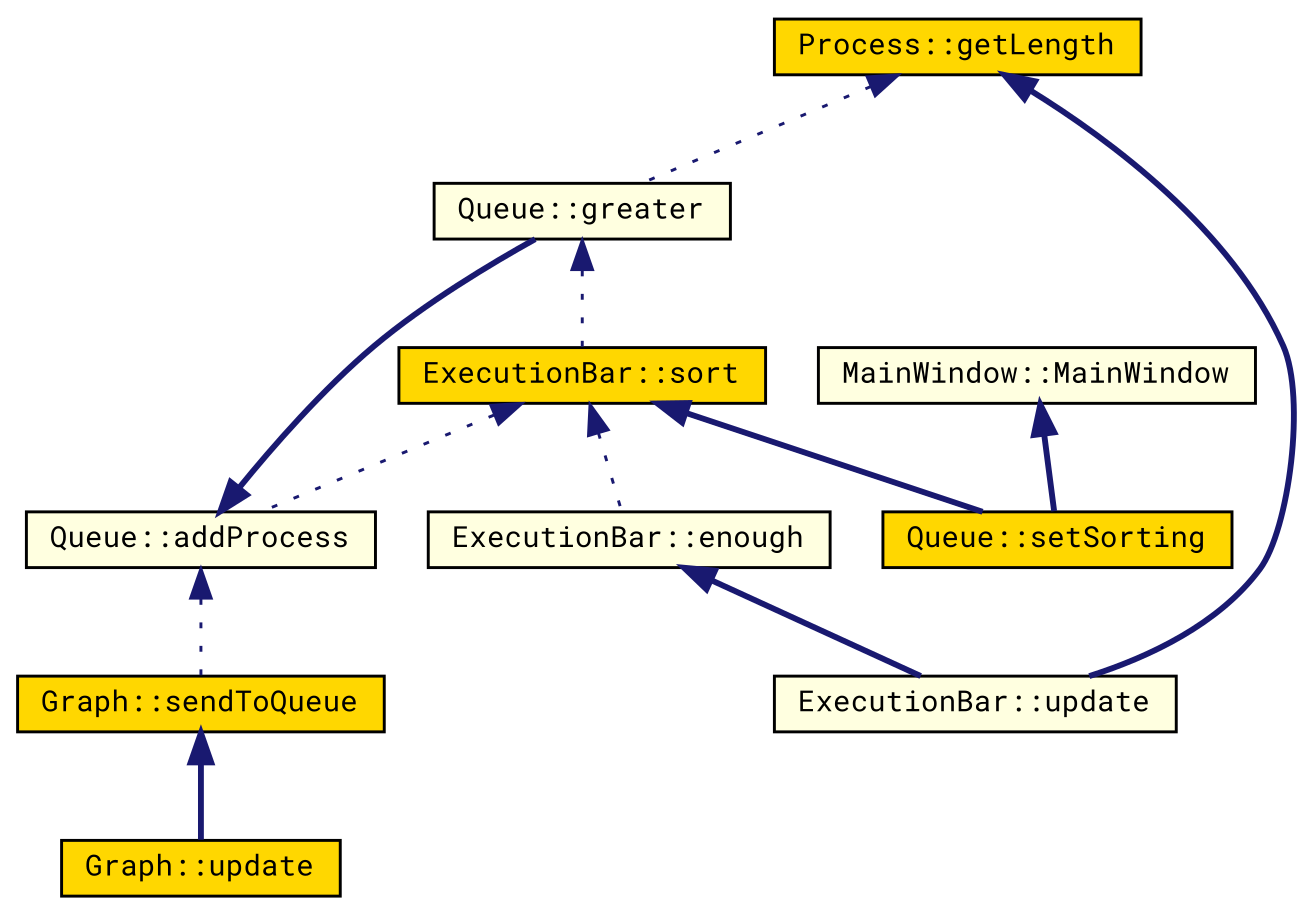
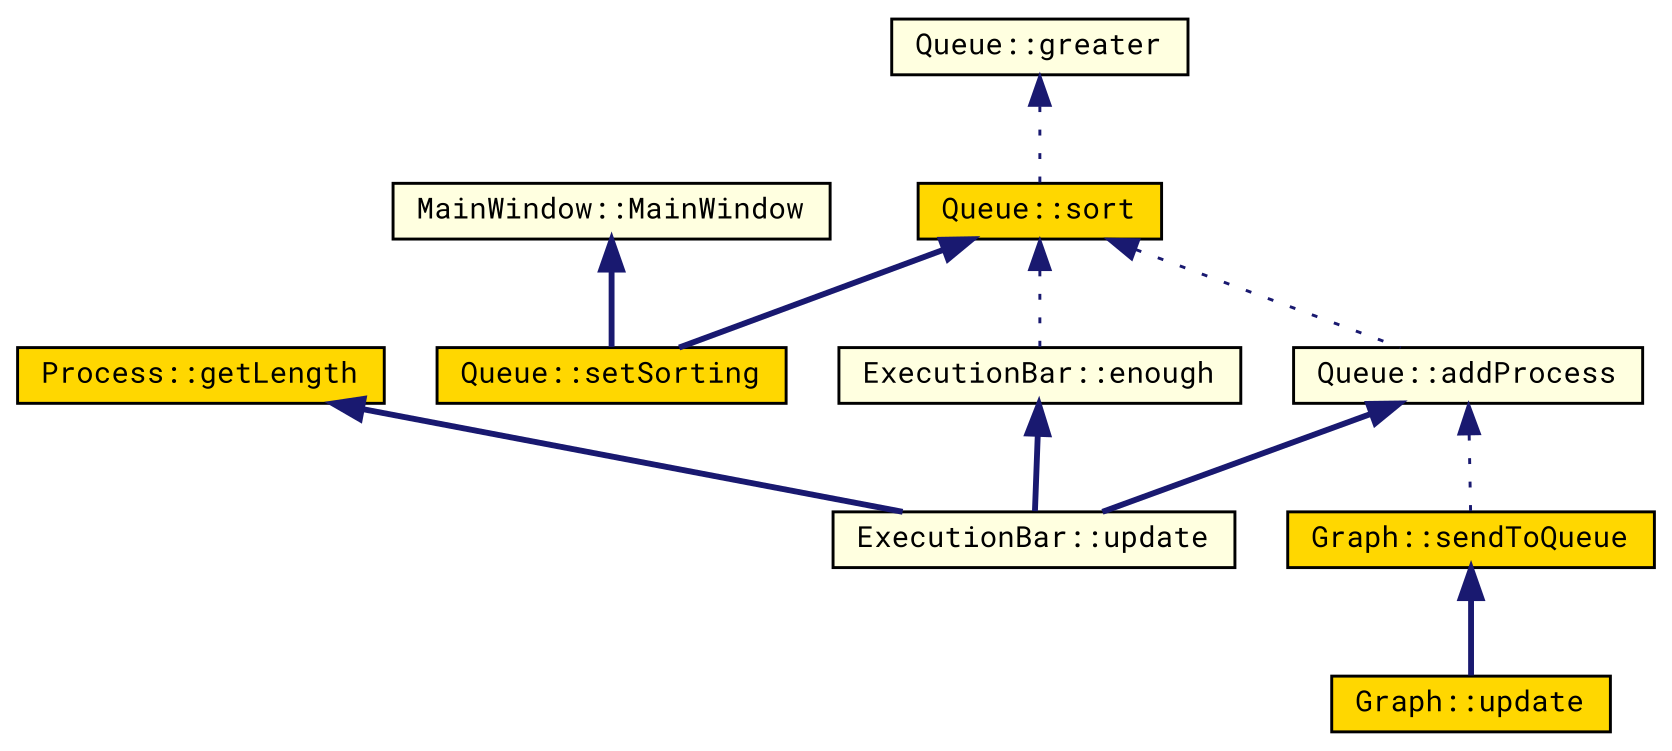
(756, 135) -> none
(373, 347) -> (1237, 463)
(582, 375) -> (1040, 211)
